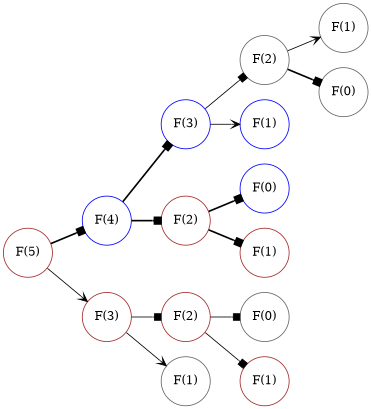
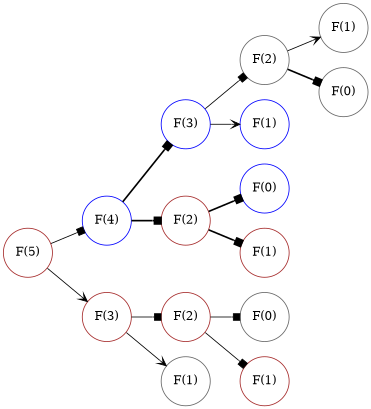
(63, 238) -> (63, 238)
